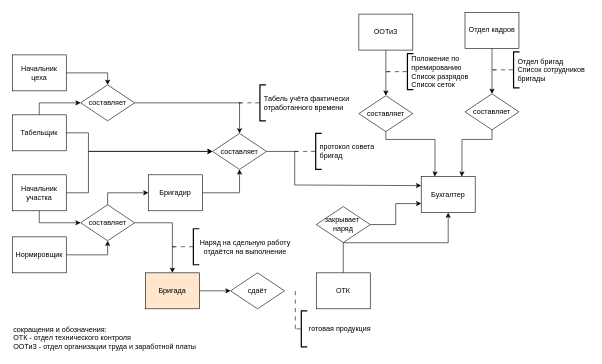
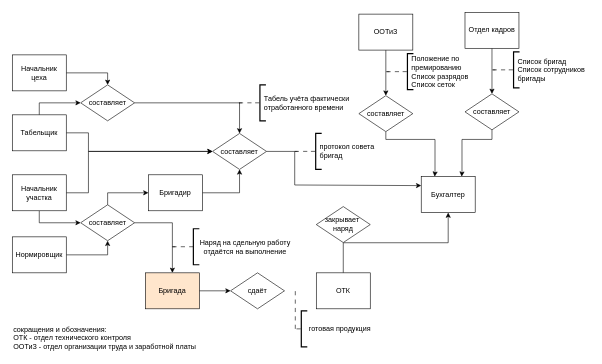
(553, 70) -> (553, 70)
(385, 225) -> none
